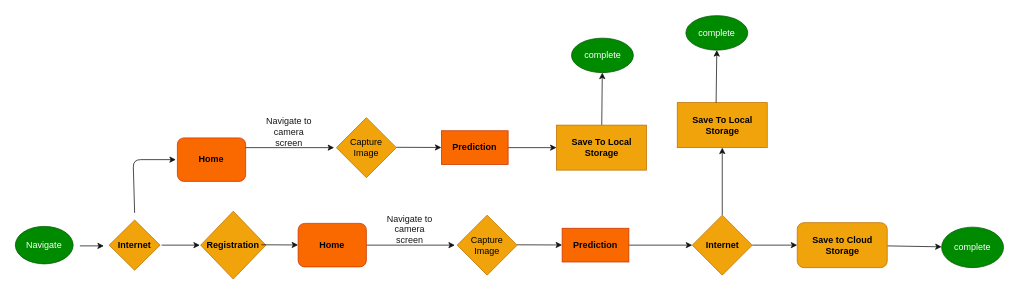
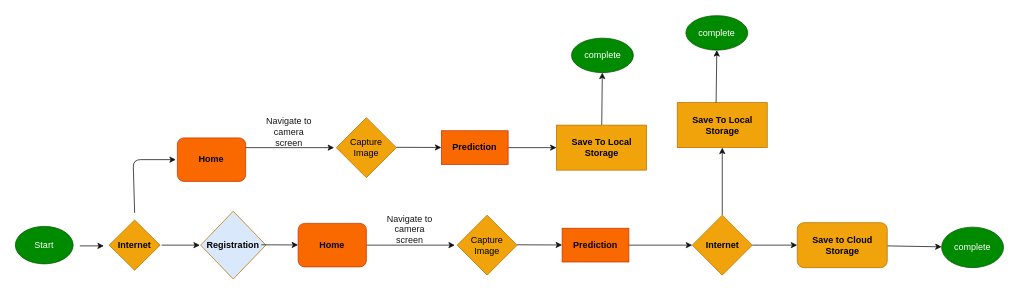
(44, 245) -> (44, 245)
(233, 245) -> (233, 245)
